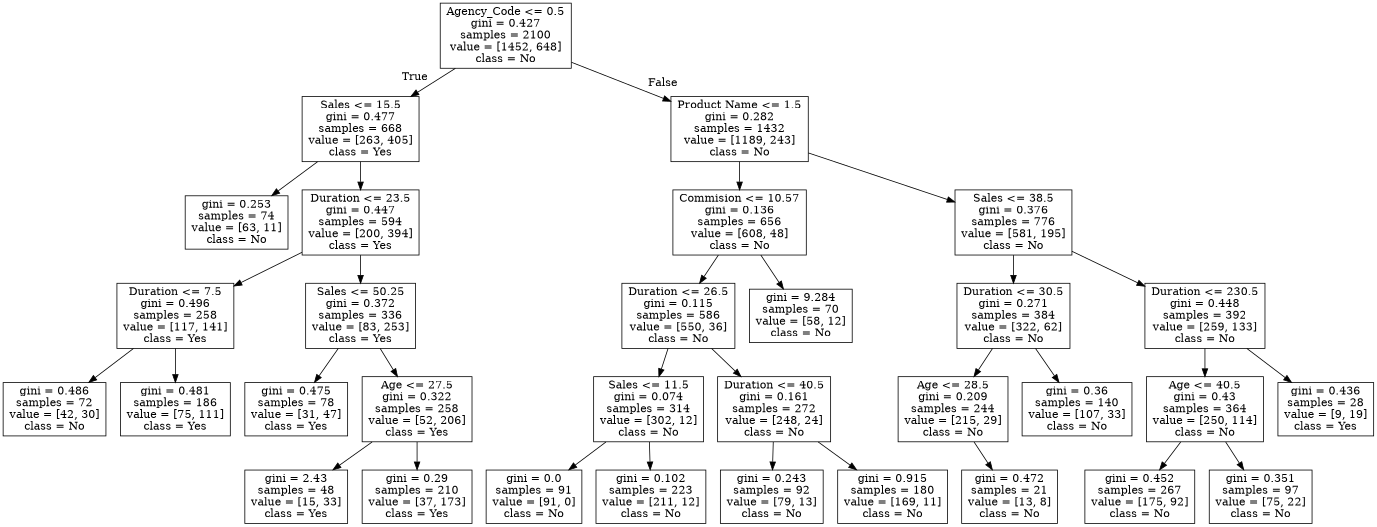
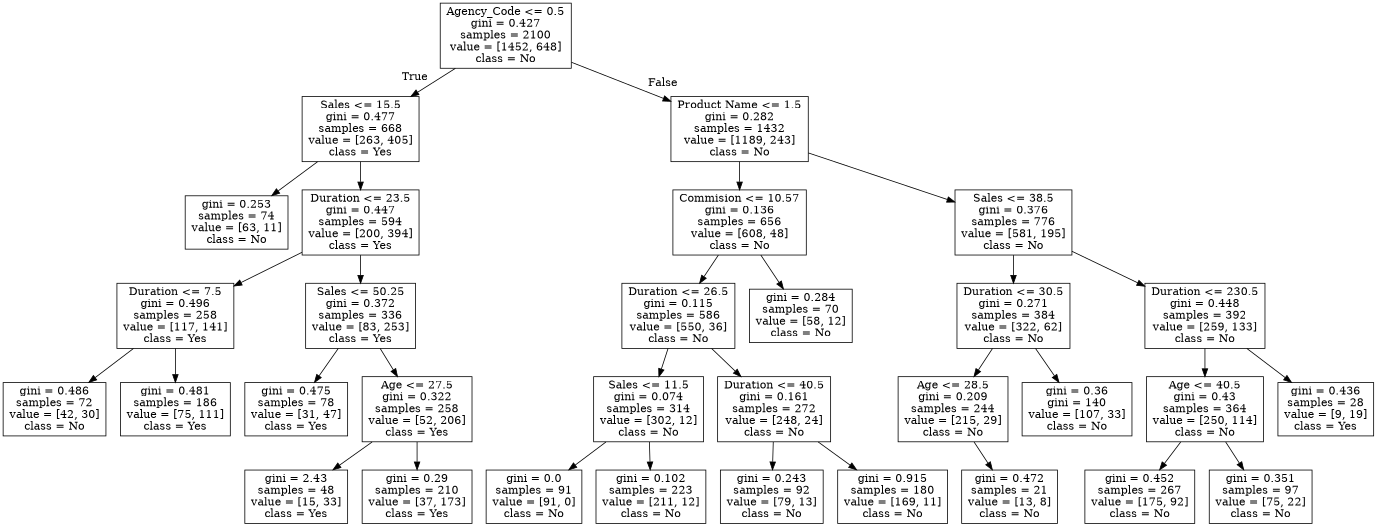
(801, 316) -> (801, 316)
(1077, 409) -> (1077, 409)
